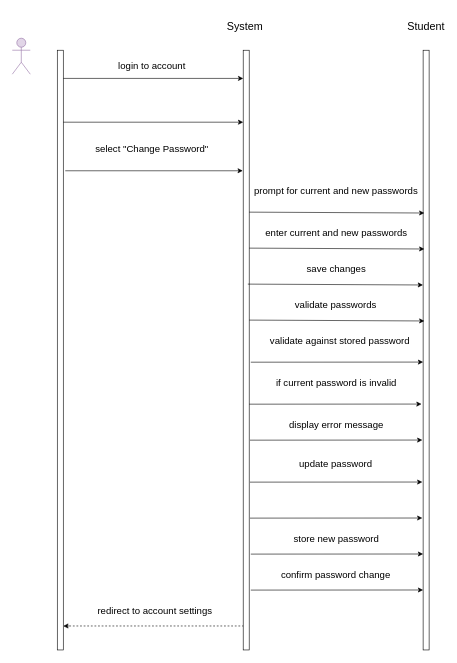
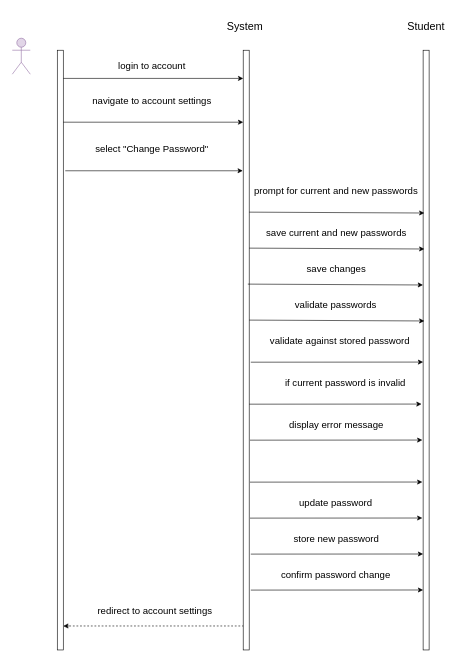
none -> (152, 101)
(337, 233) -> (337, 233)
(336, 383) -> (345, 383)
(336, 464) -> (336, 503)
